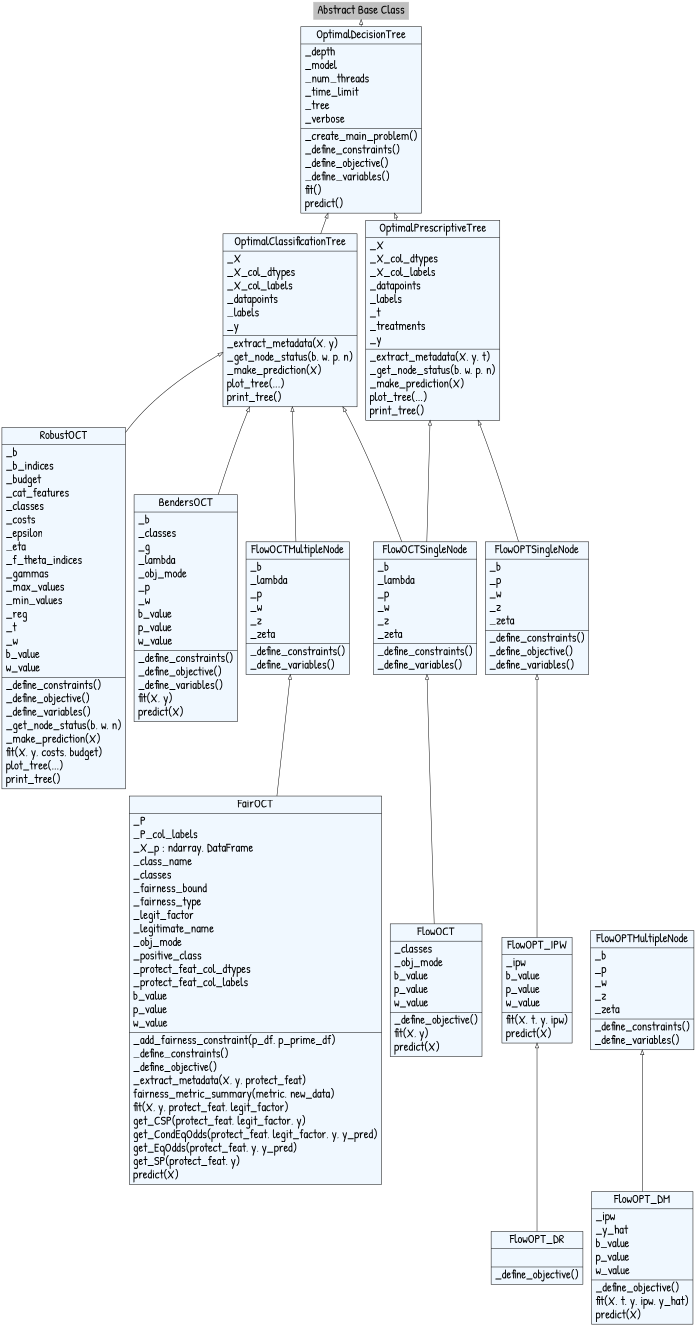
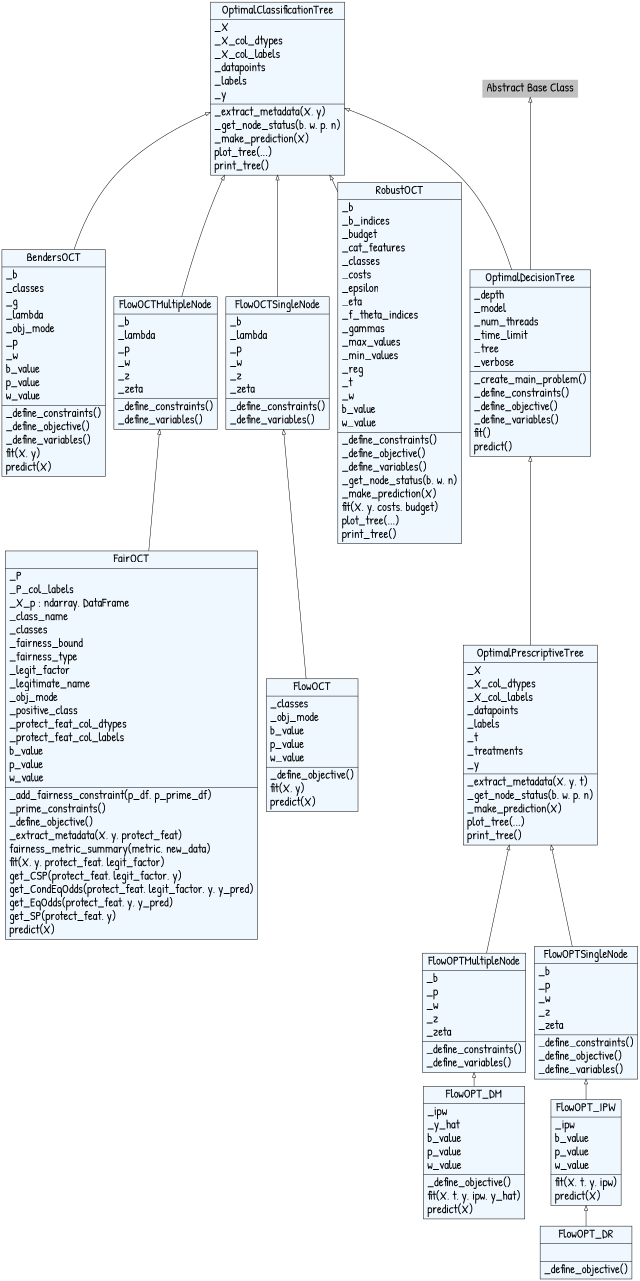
(324, 226) -> (452, 169)
(428, 484) -> (497, 901)
(181, 1054) -> (58, 809)
